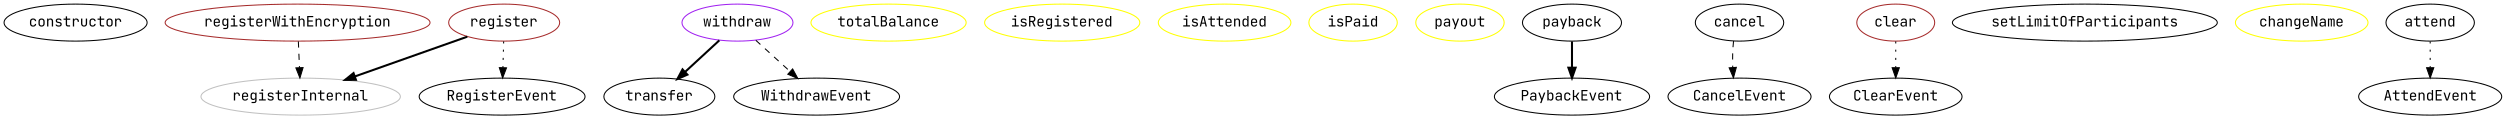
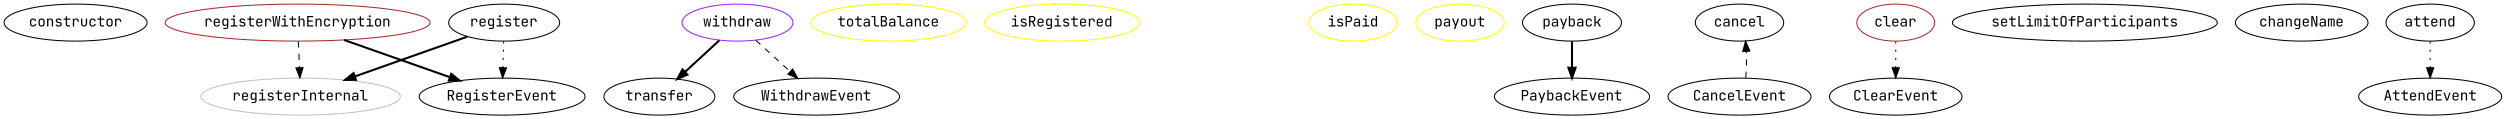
(504, 23) -> (504, 23)
(1225, 23) -> none
(2302, 23) -> (2302, 23)
(1733, 54) -> (1746, 65)
none -> (392, 57)
